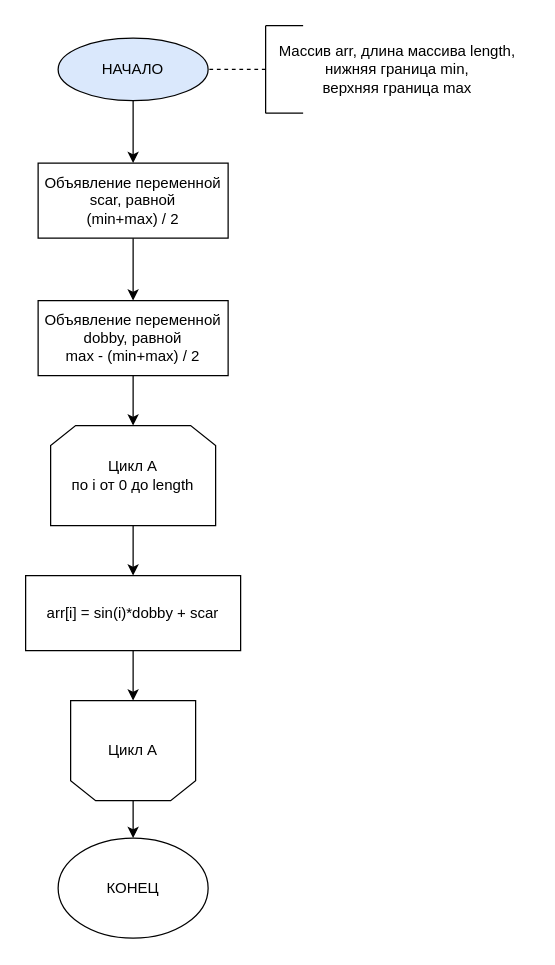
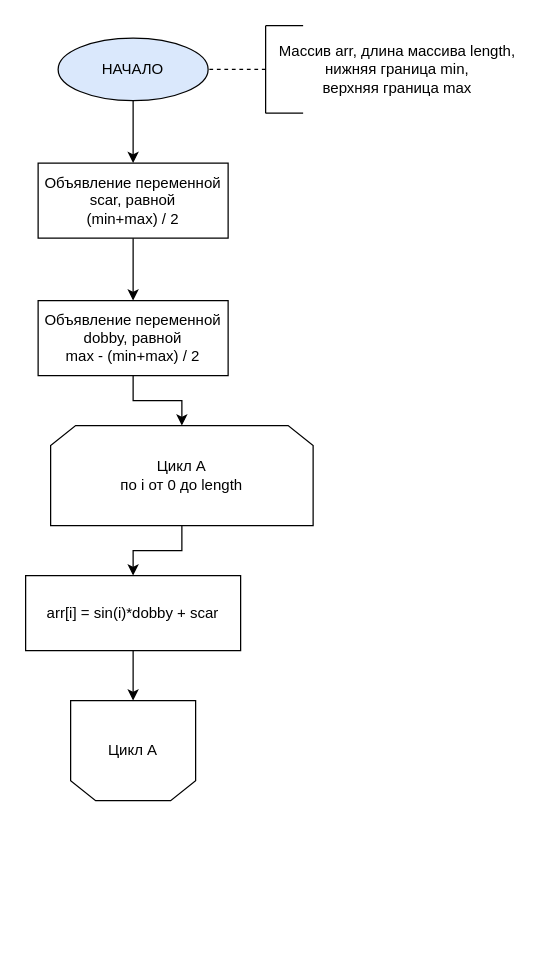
(133, 476) -> (182, 476)
(133, 824) -> none
(133, 888) -> none
